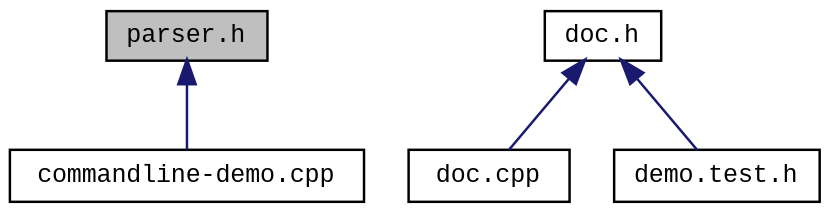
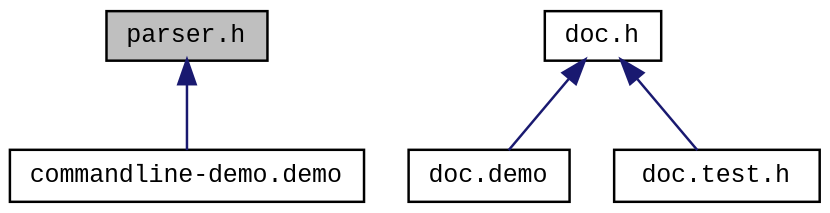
(187, 176) -> (187, 176)
(489, 176) -> (489, 176)
(717, 176) -> (717, 176)
